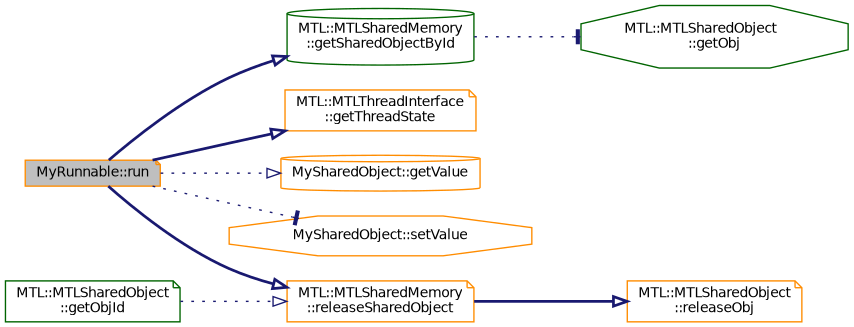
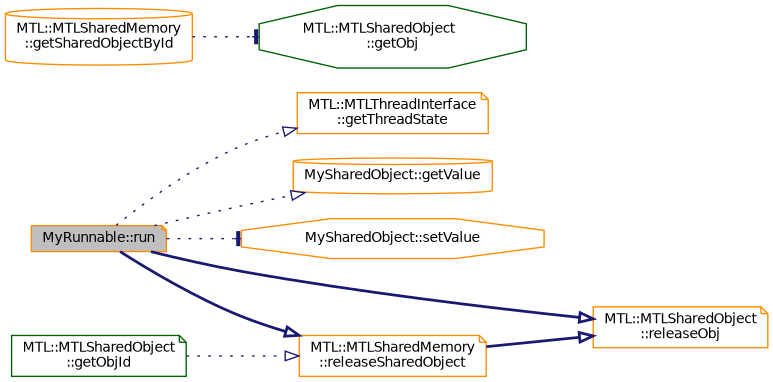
(380, 37) -> (99, 37)
(186, 102) -> (364, 291)
(212, 147) -> (195, 170)
